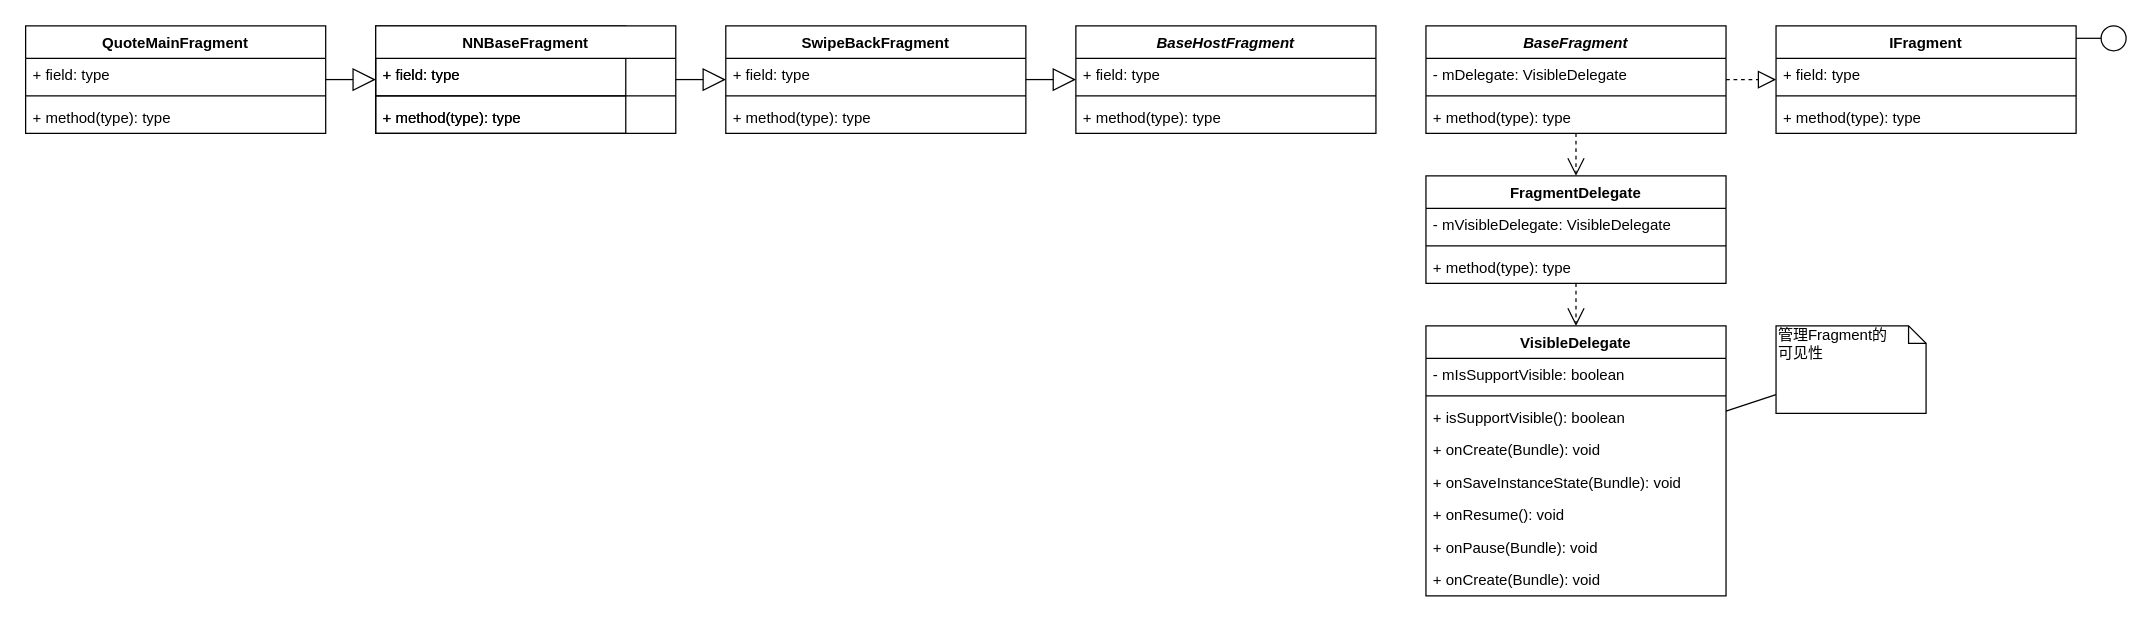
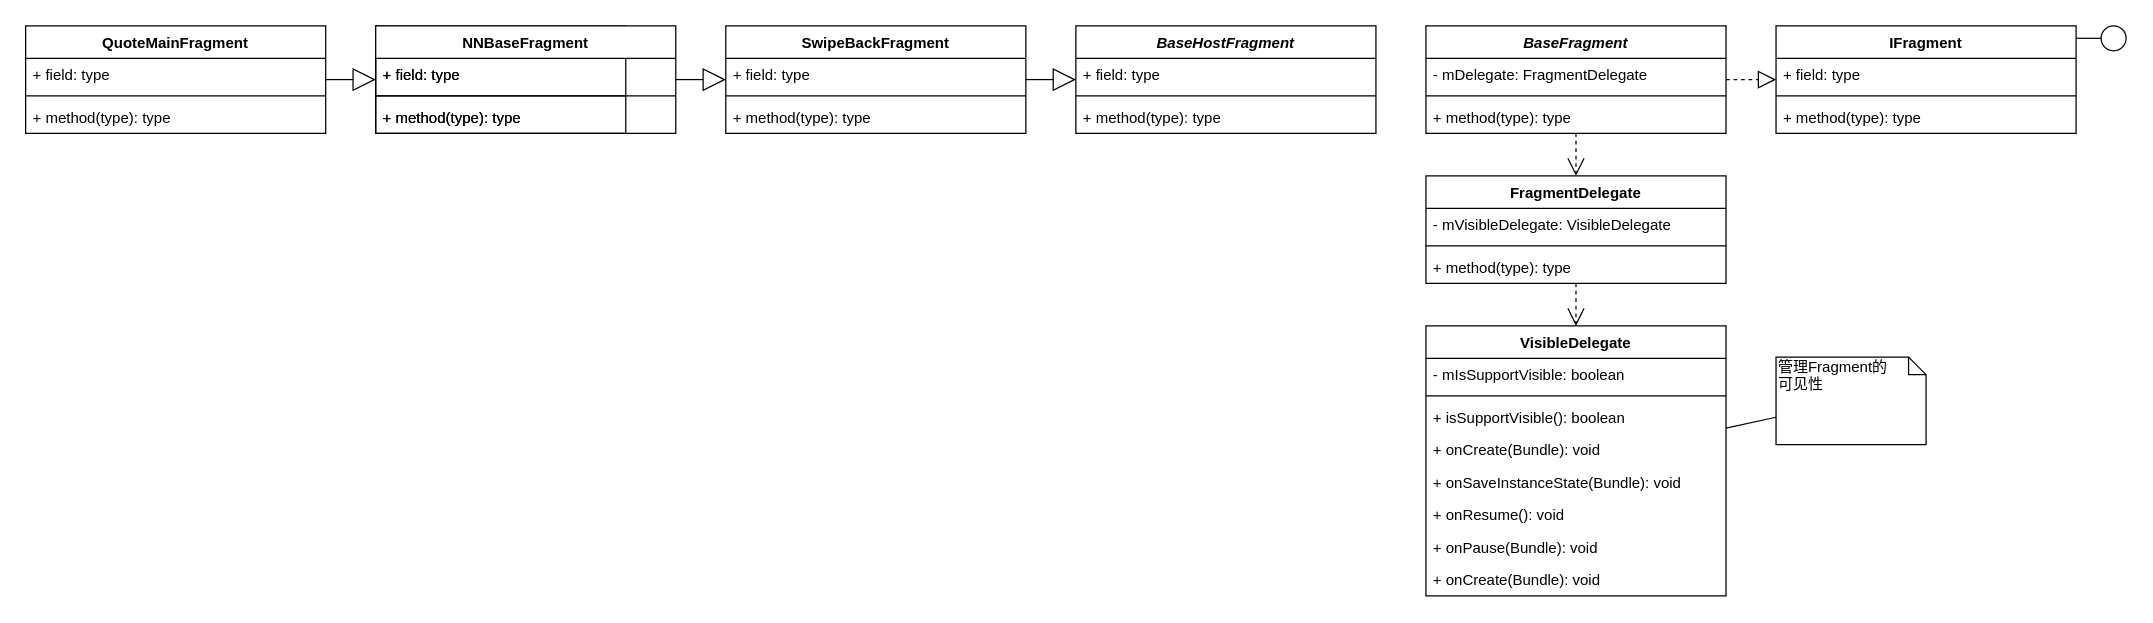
(1535, 75) -> (1545, 75)
(1851, 369) -> (1851, 401)
